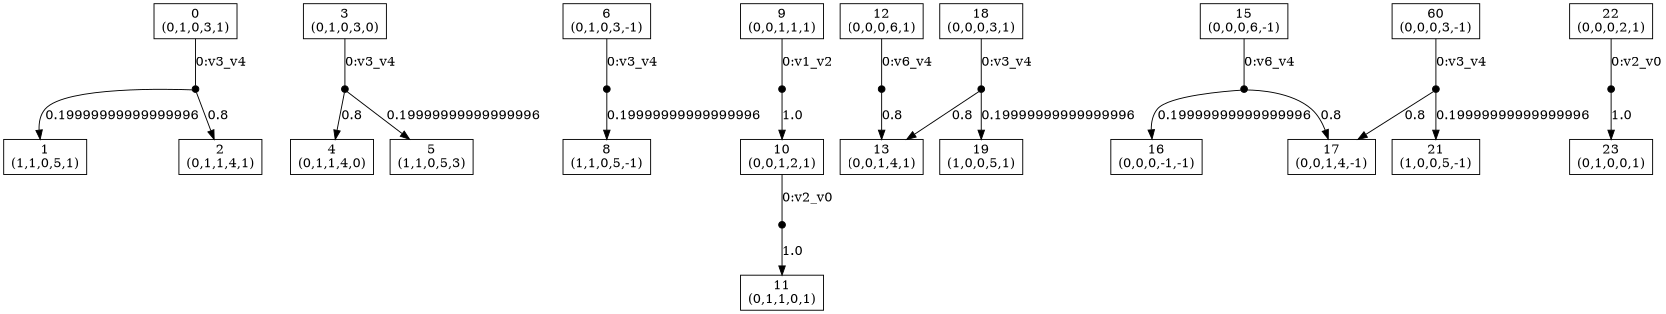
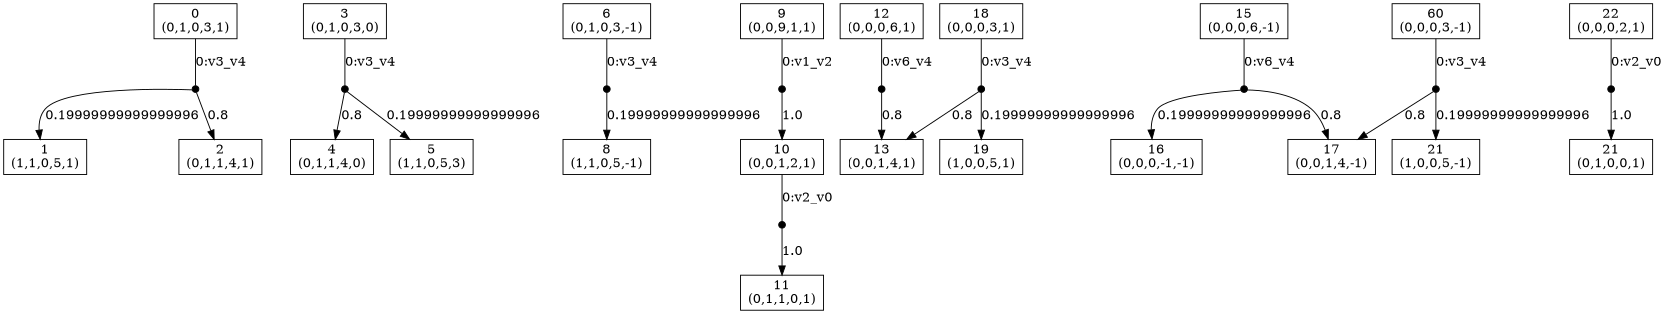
(782, 21) -> (782, 21)
(1611, 157) -> (1611, 157)
